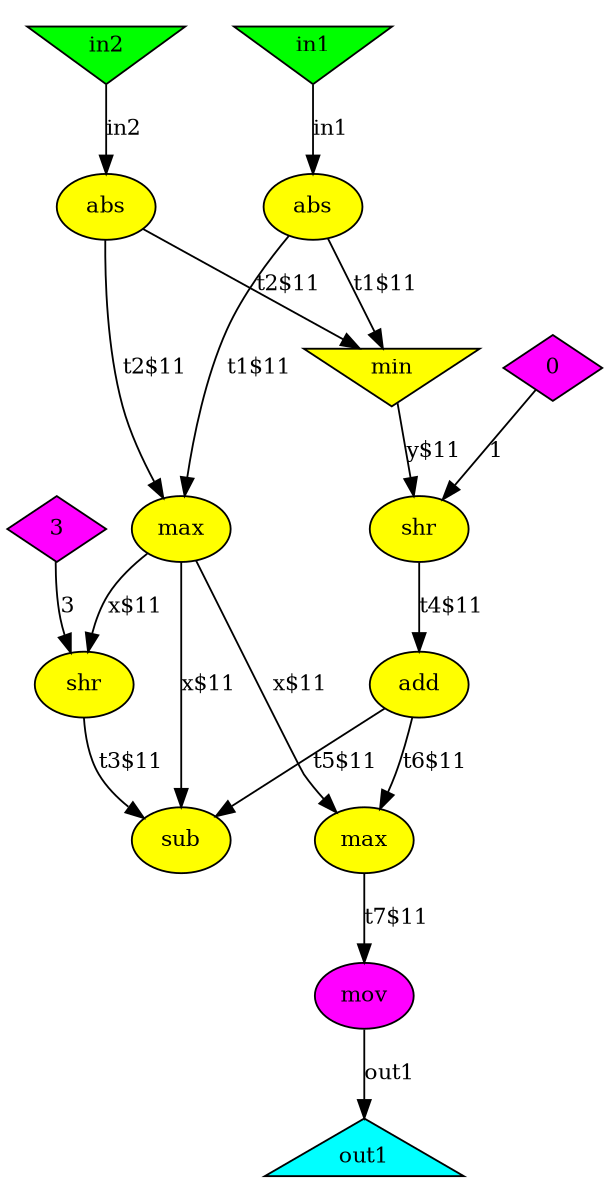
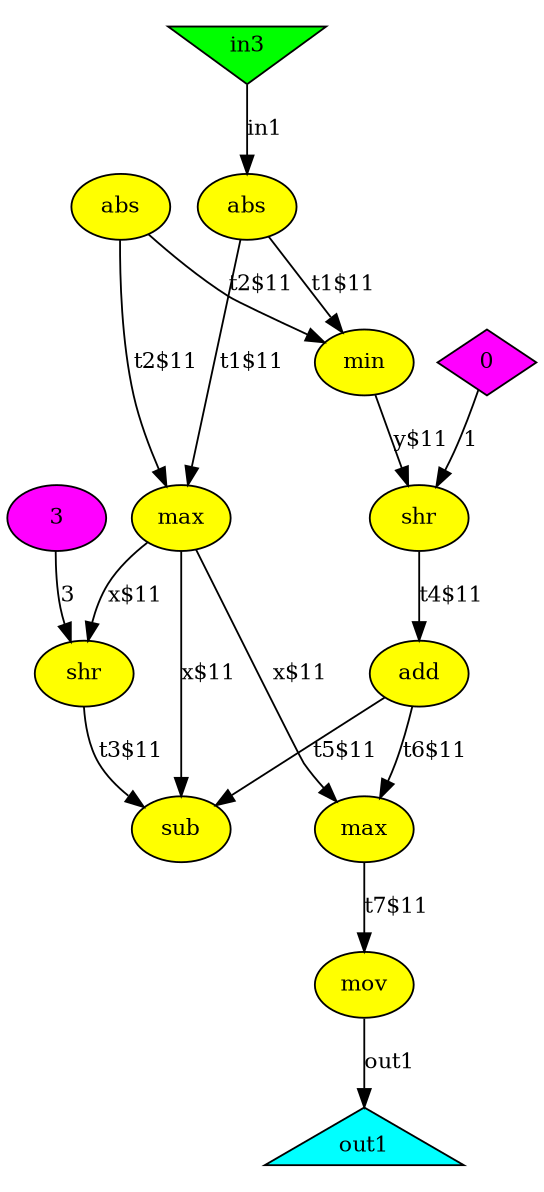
(106, 46) -> none
(313, 46) -> (247, 46)
(392, 368) -> (364, 362)
(57, 529) -> (57, 518)
(364, 996) -> (364, 985)
